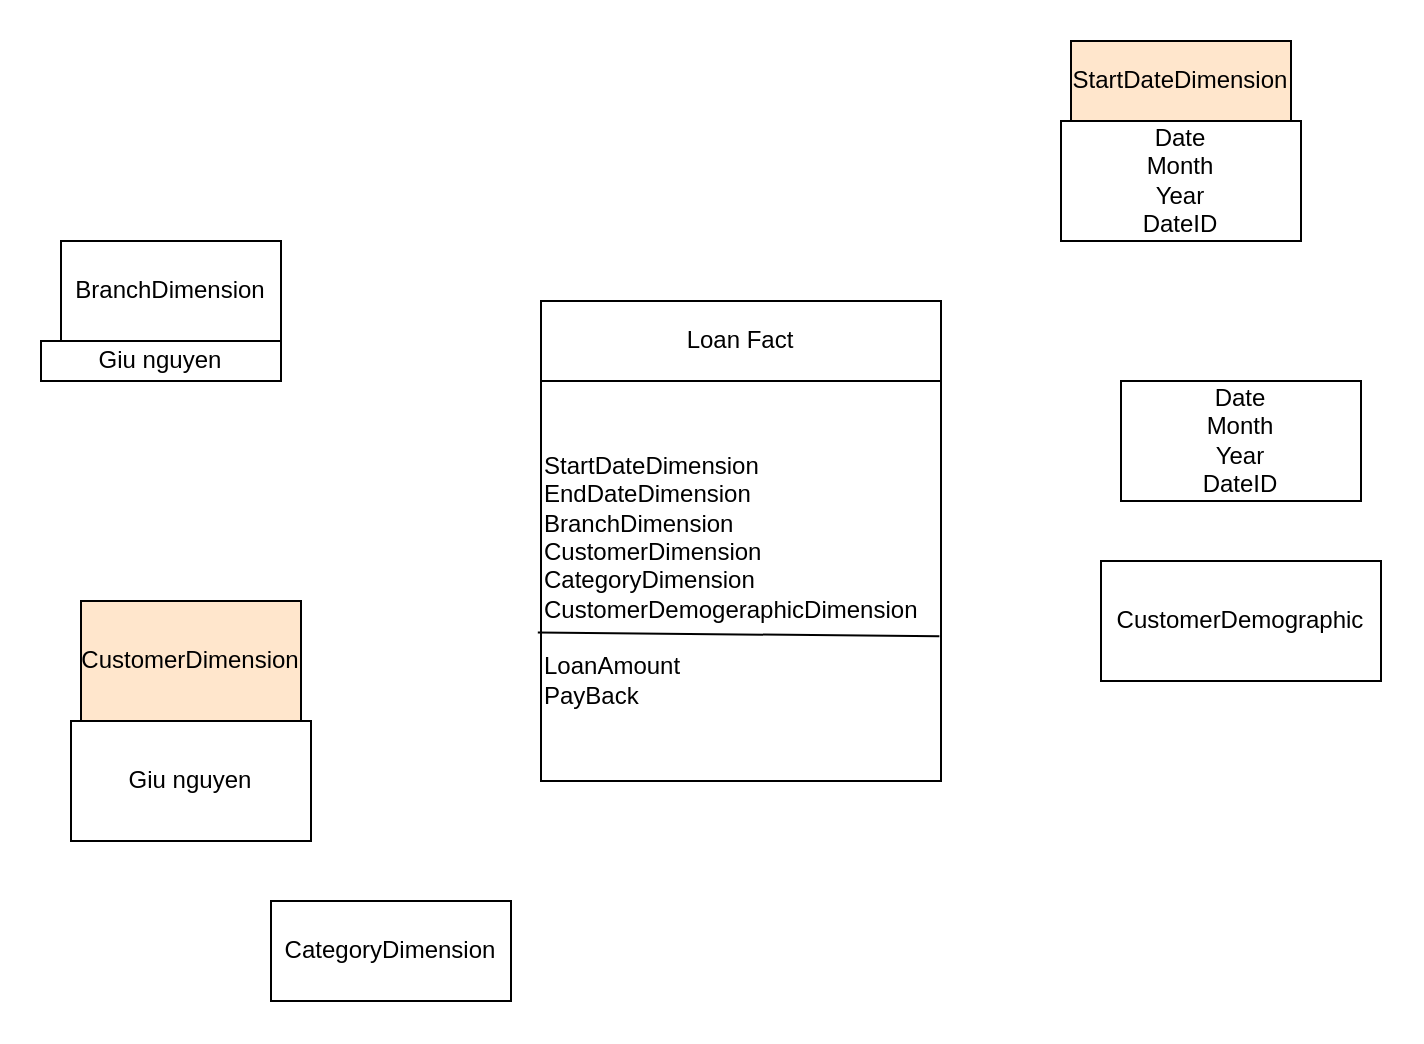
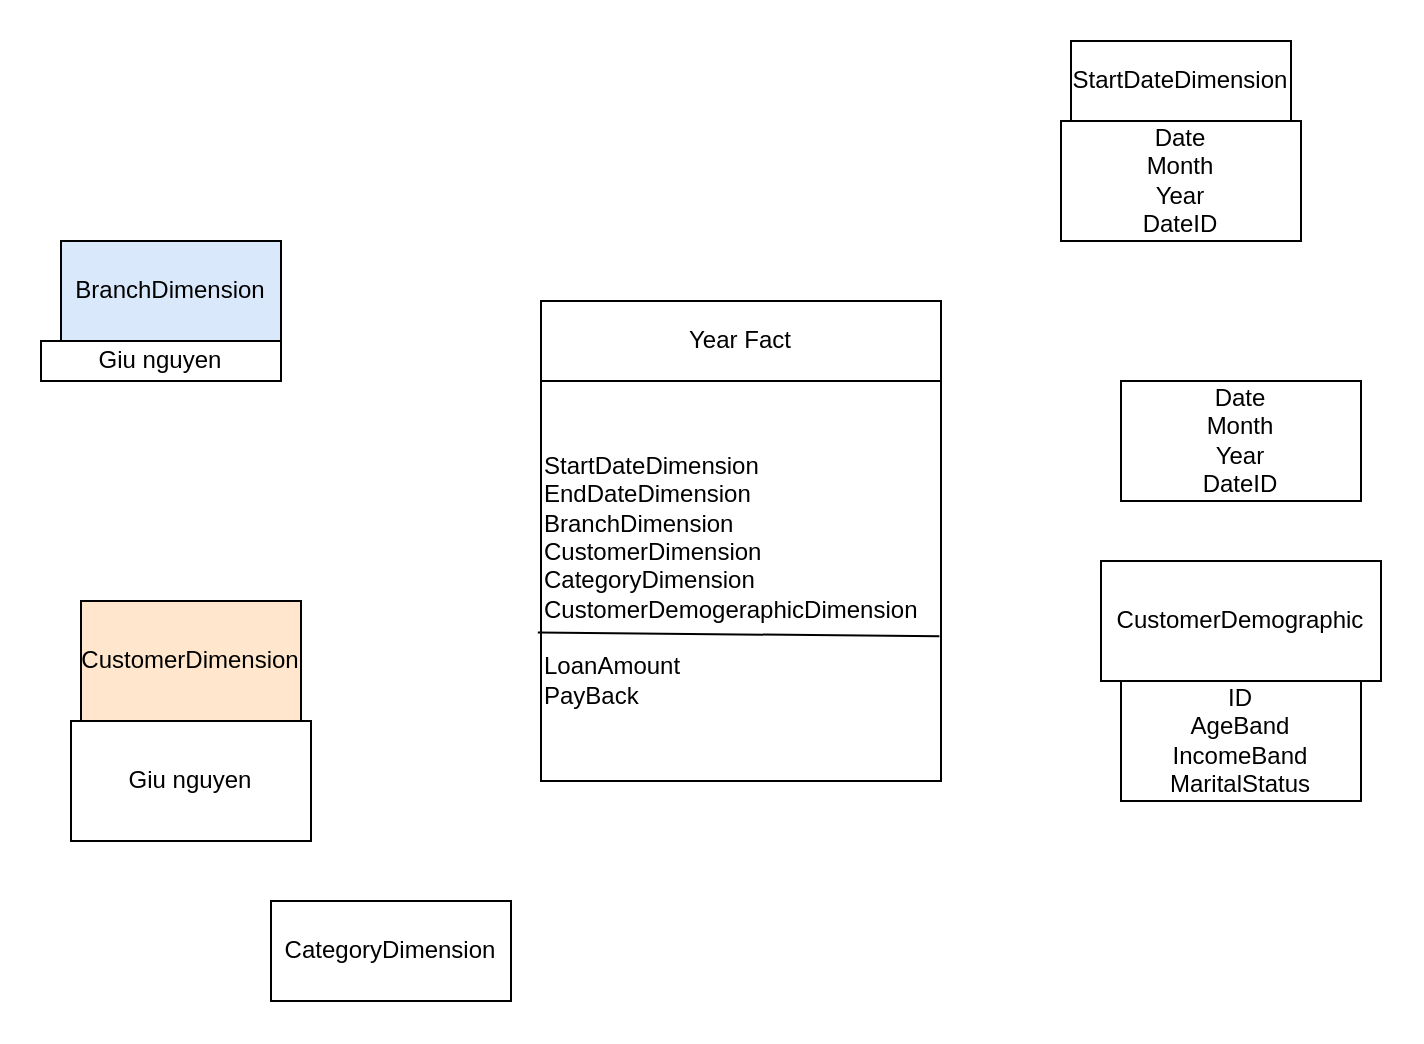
(1181, 81) -> (1181, 81)
(171, 291) -> (171, 291)
(741, 341) -> (741, 341)
none -> (1241, 741)
